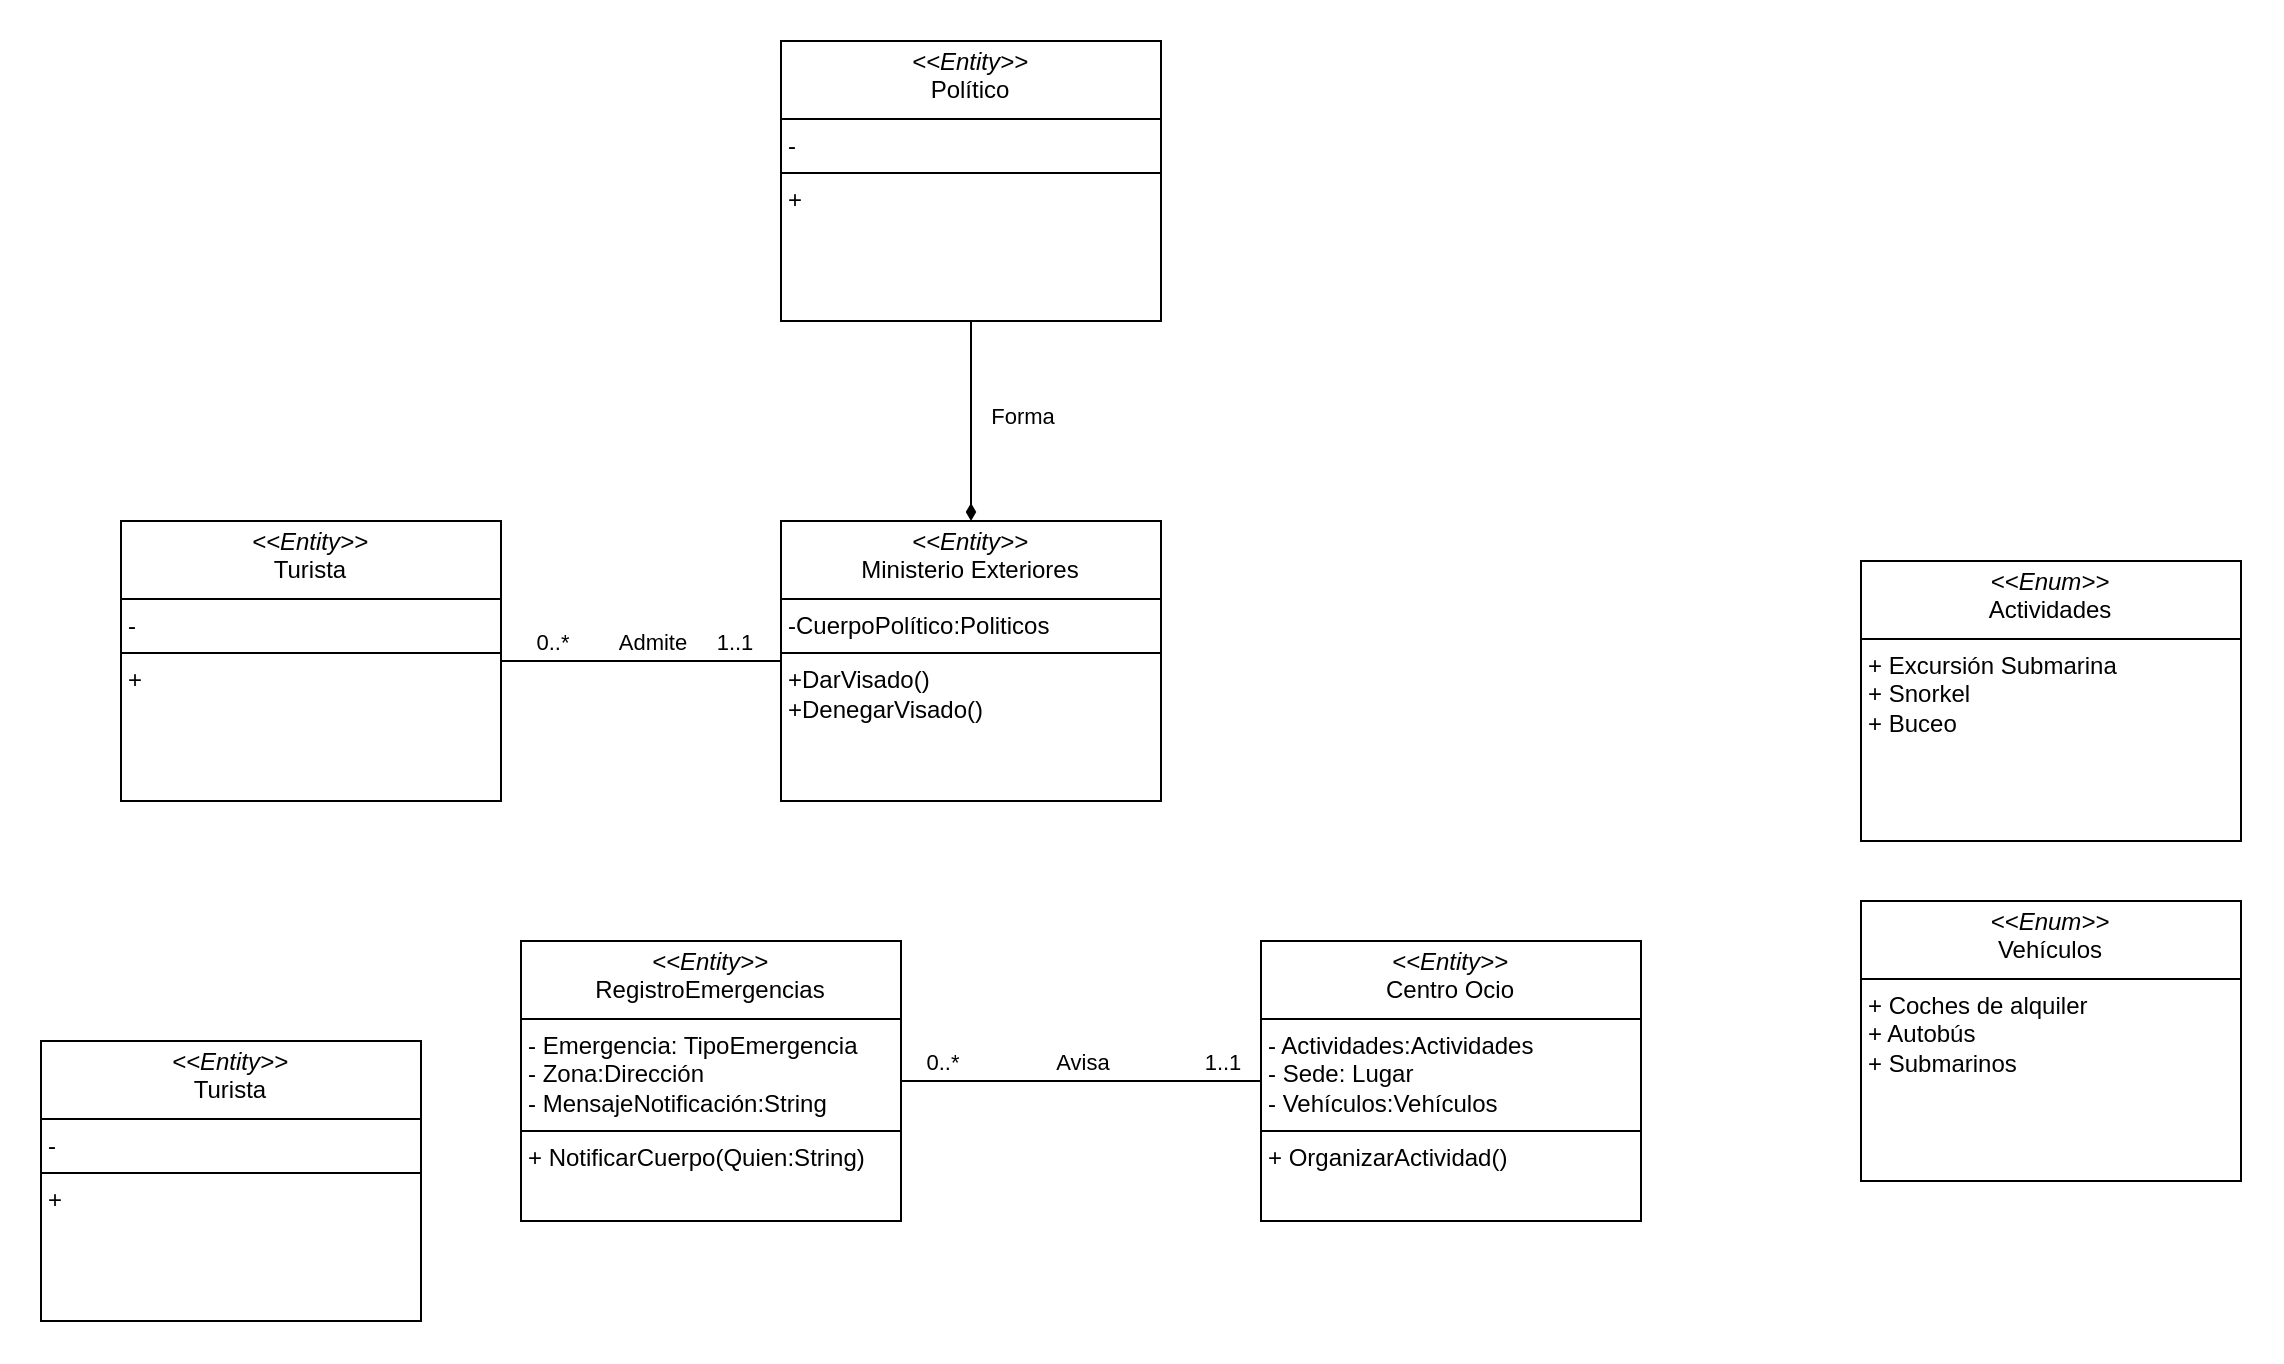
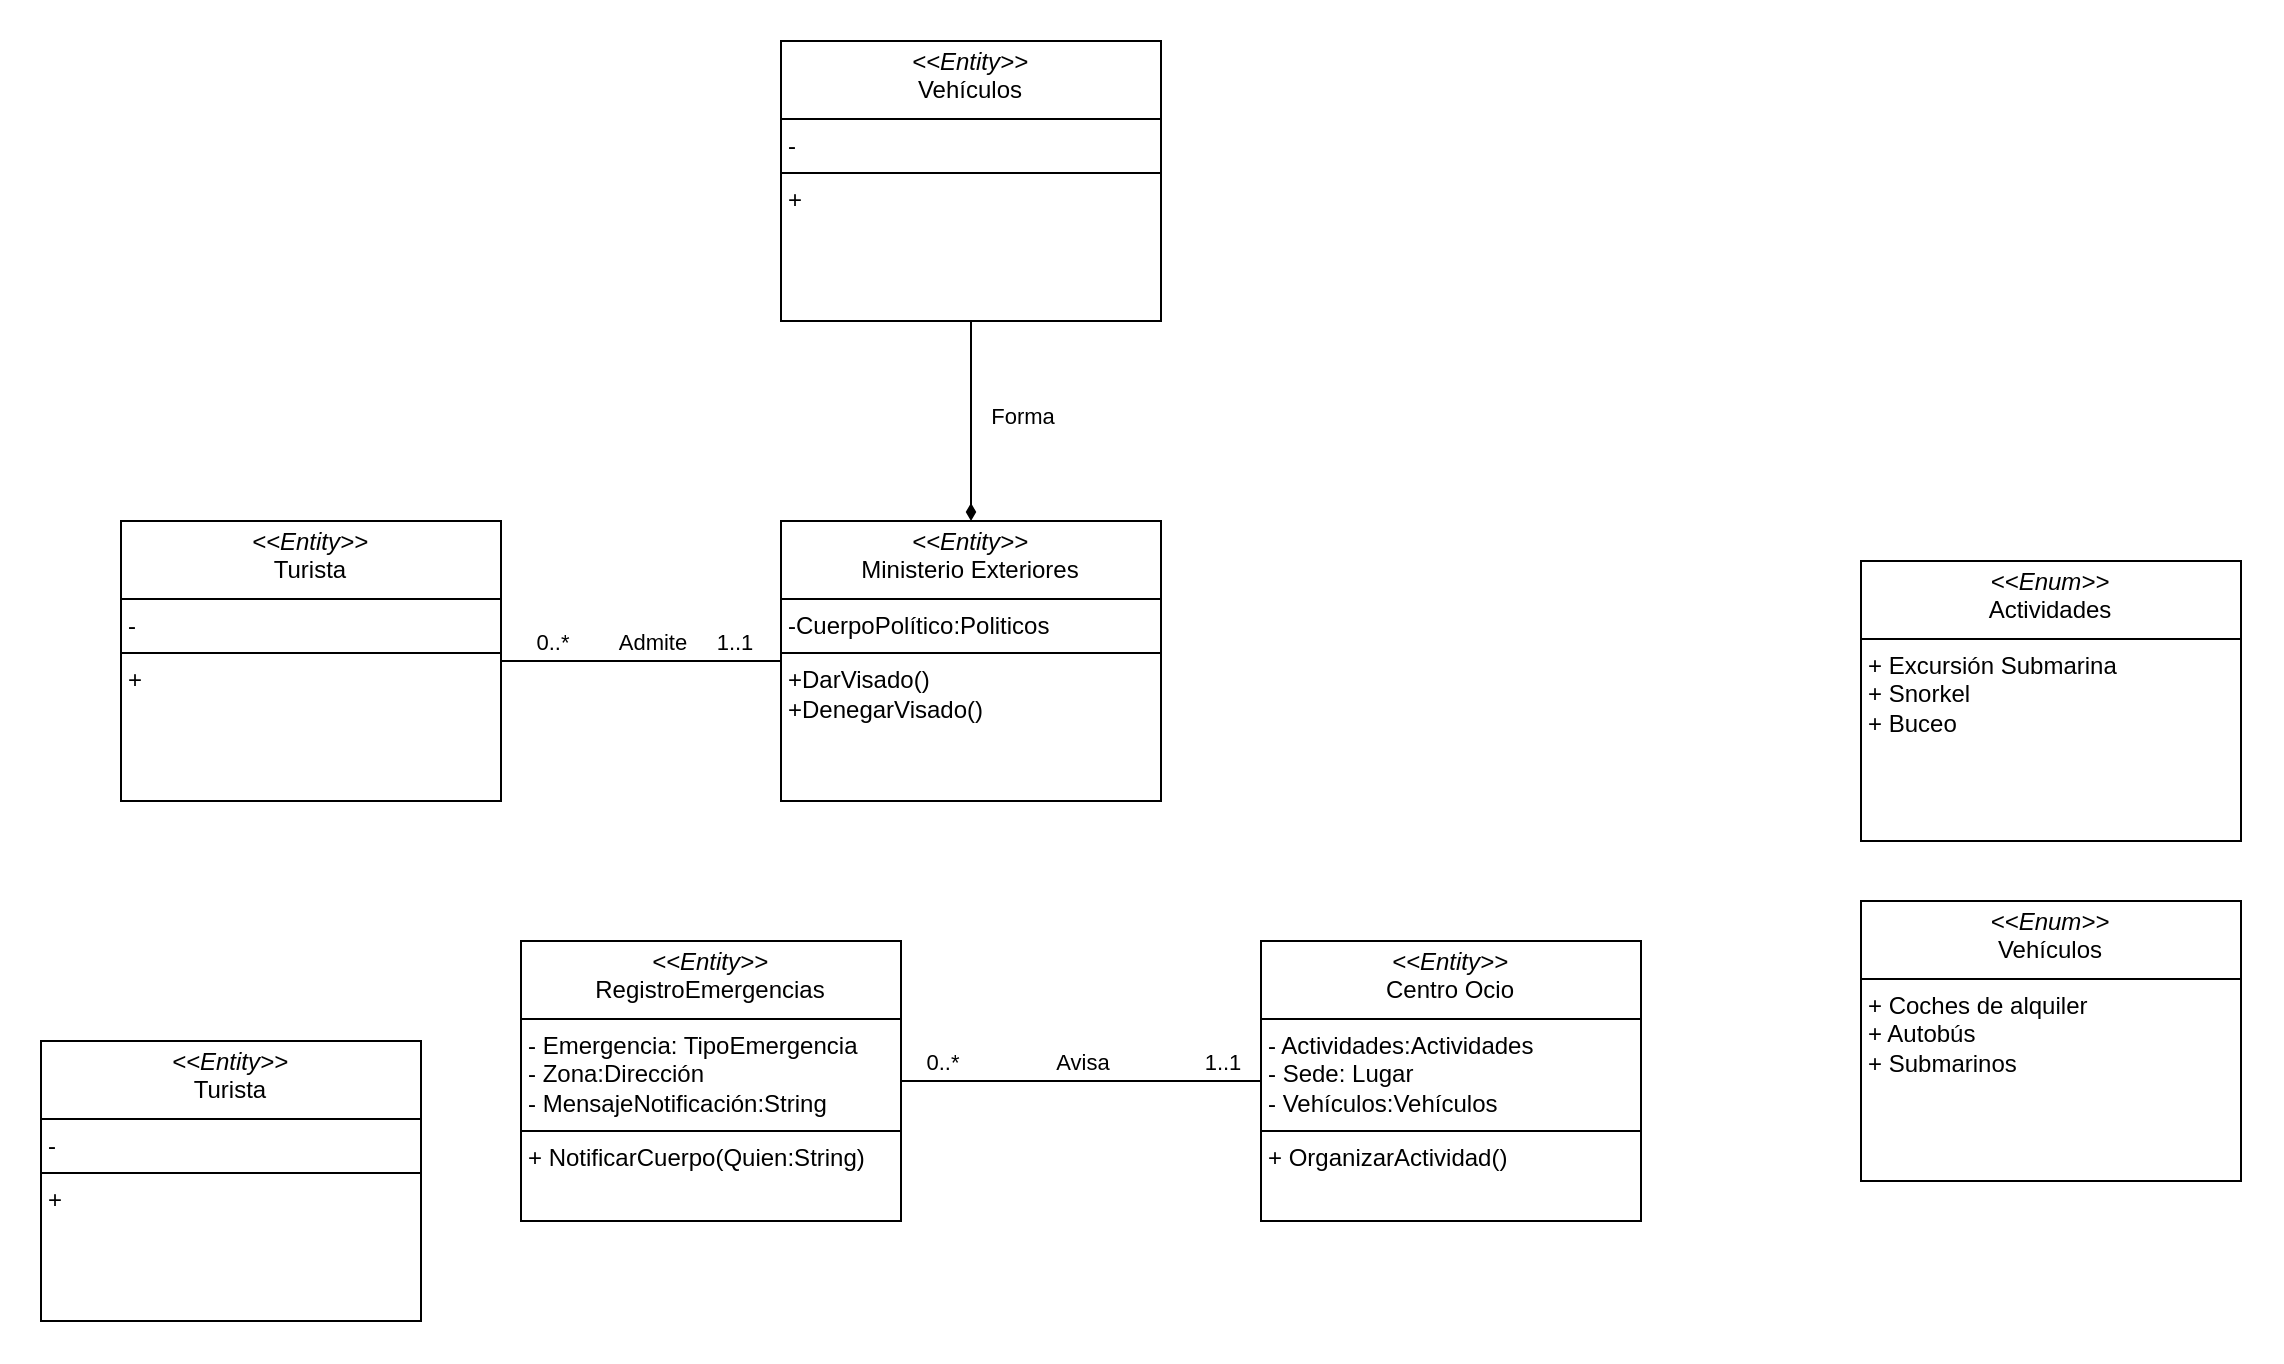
(845, 99) -> (845, 99)
